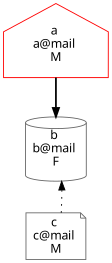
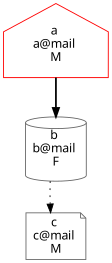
(62, 202) -> (50, 193)
